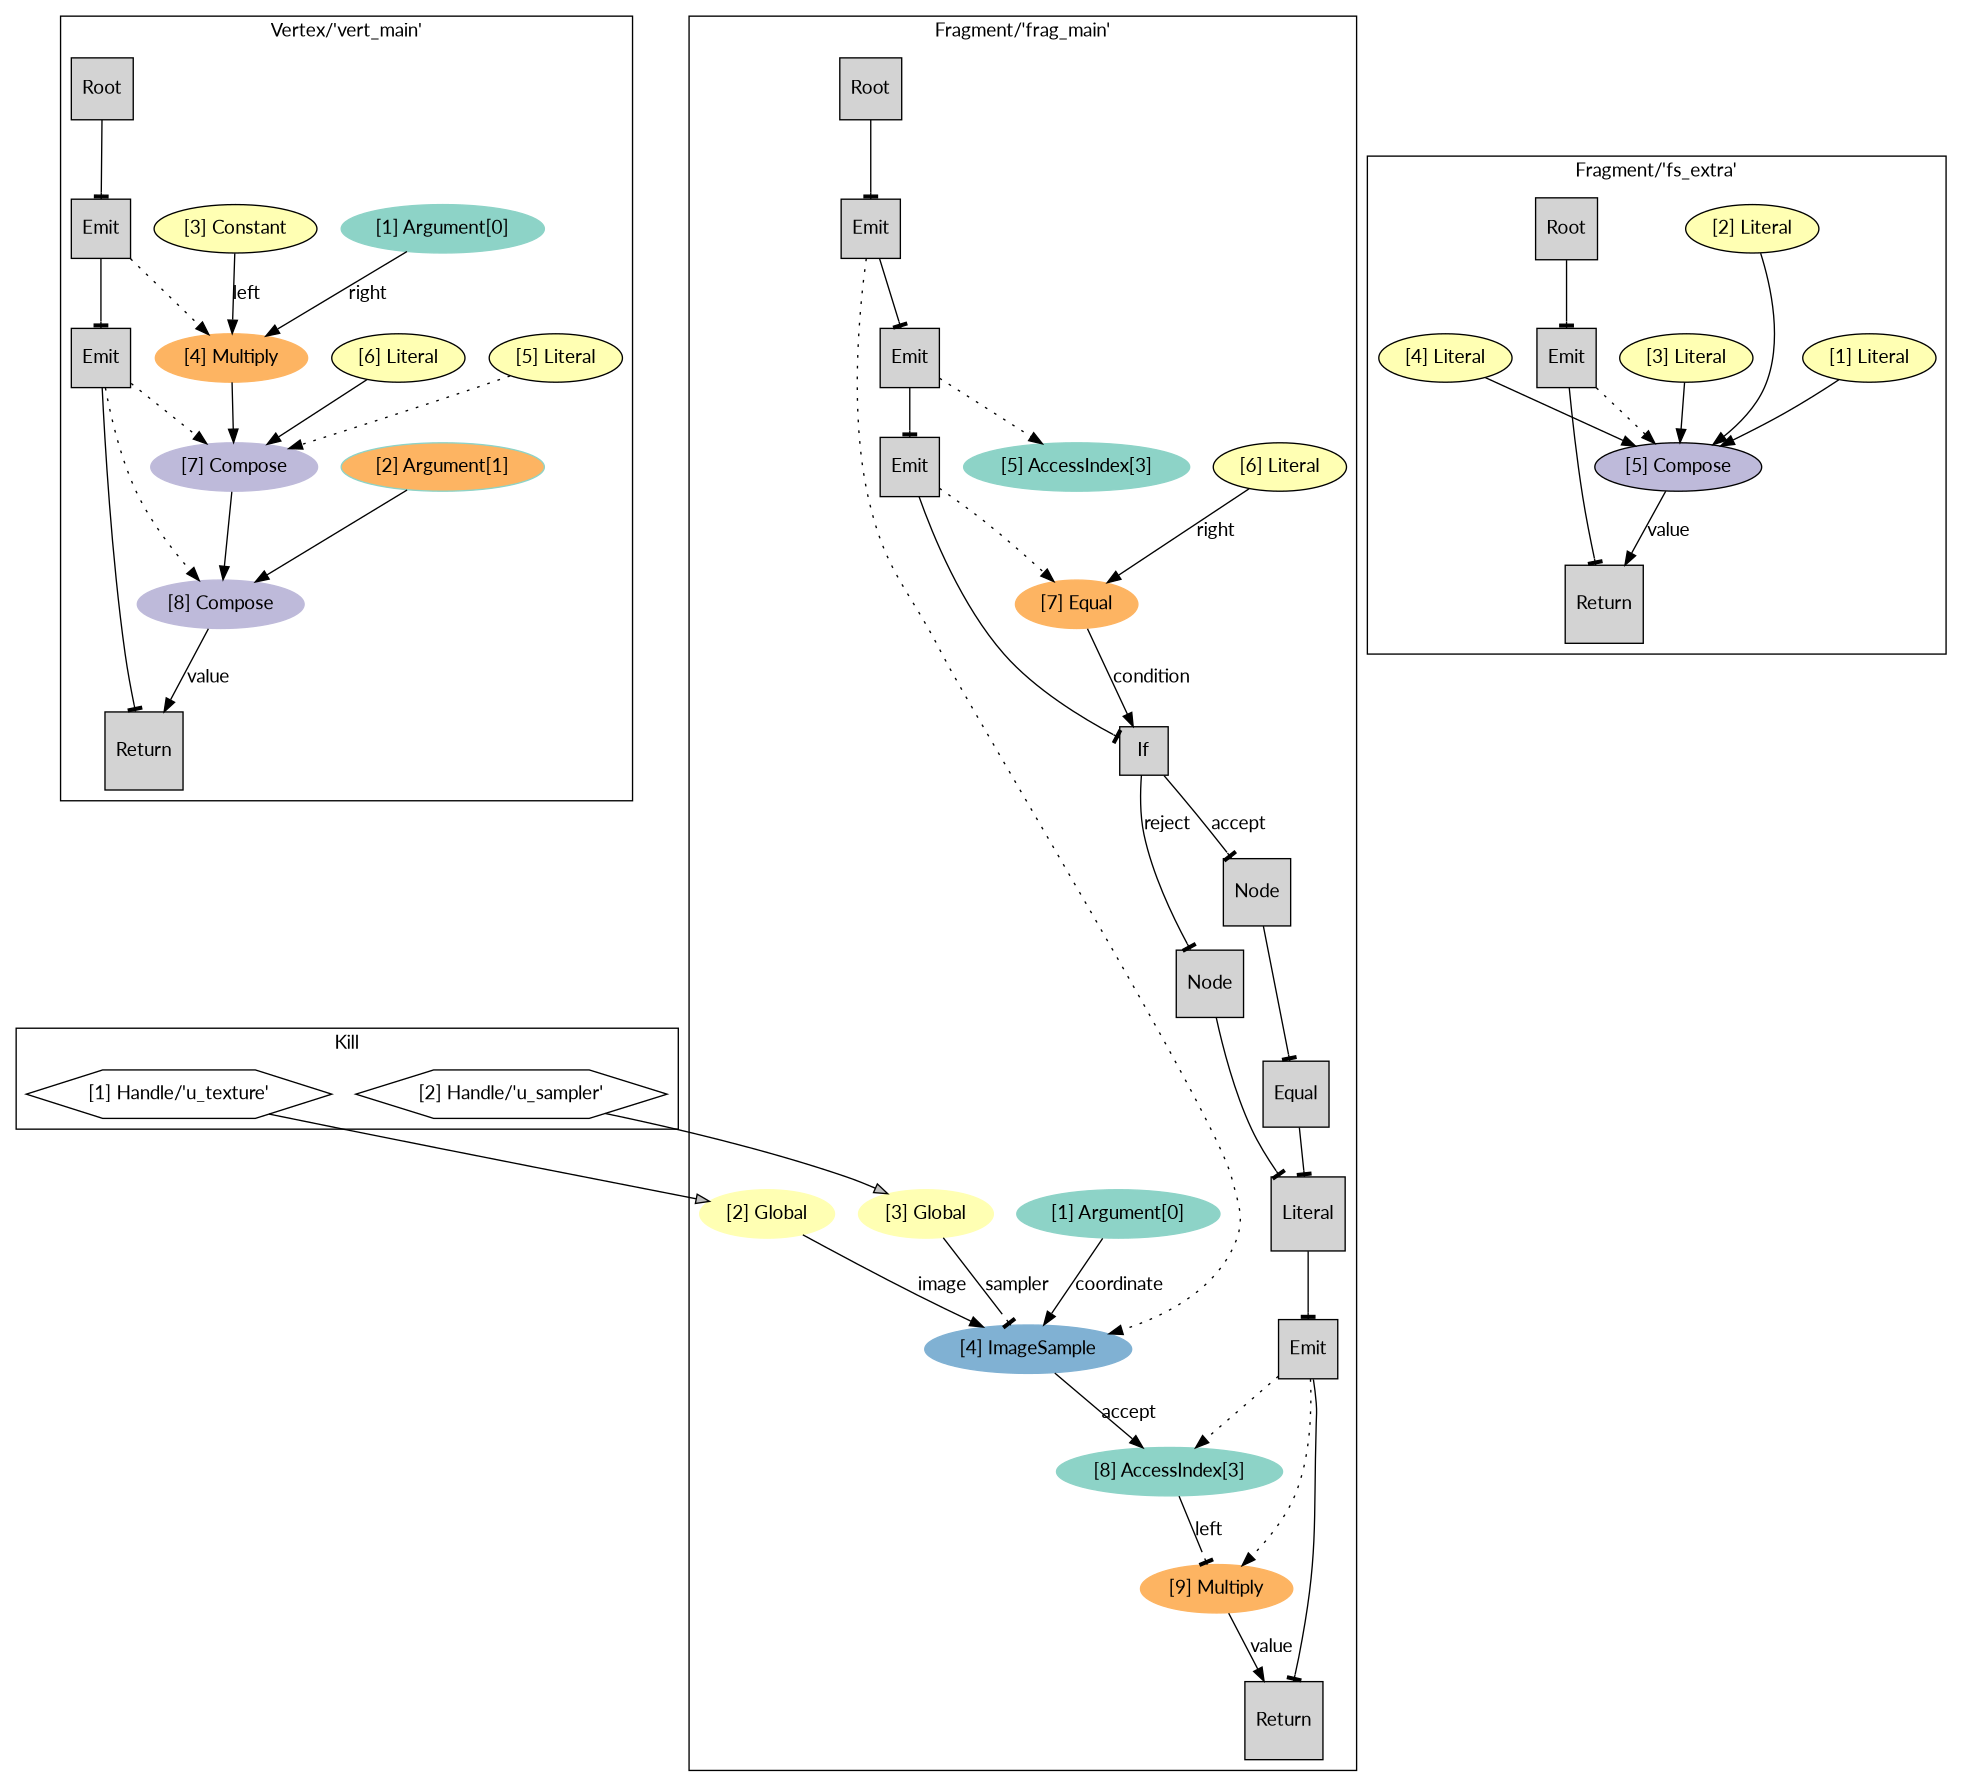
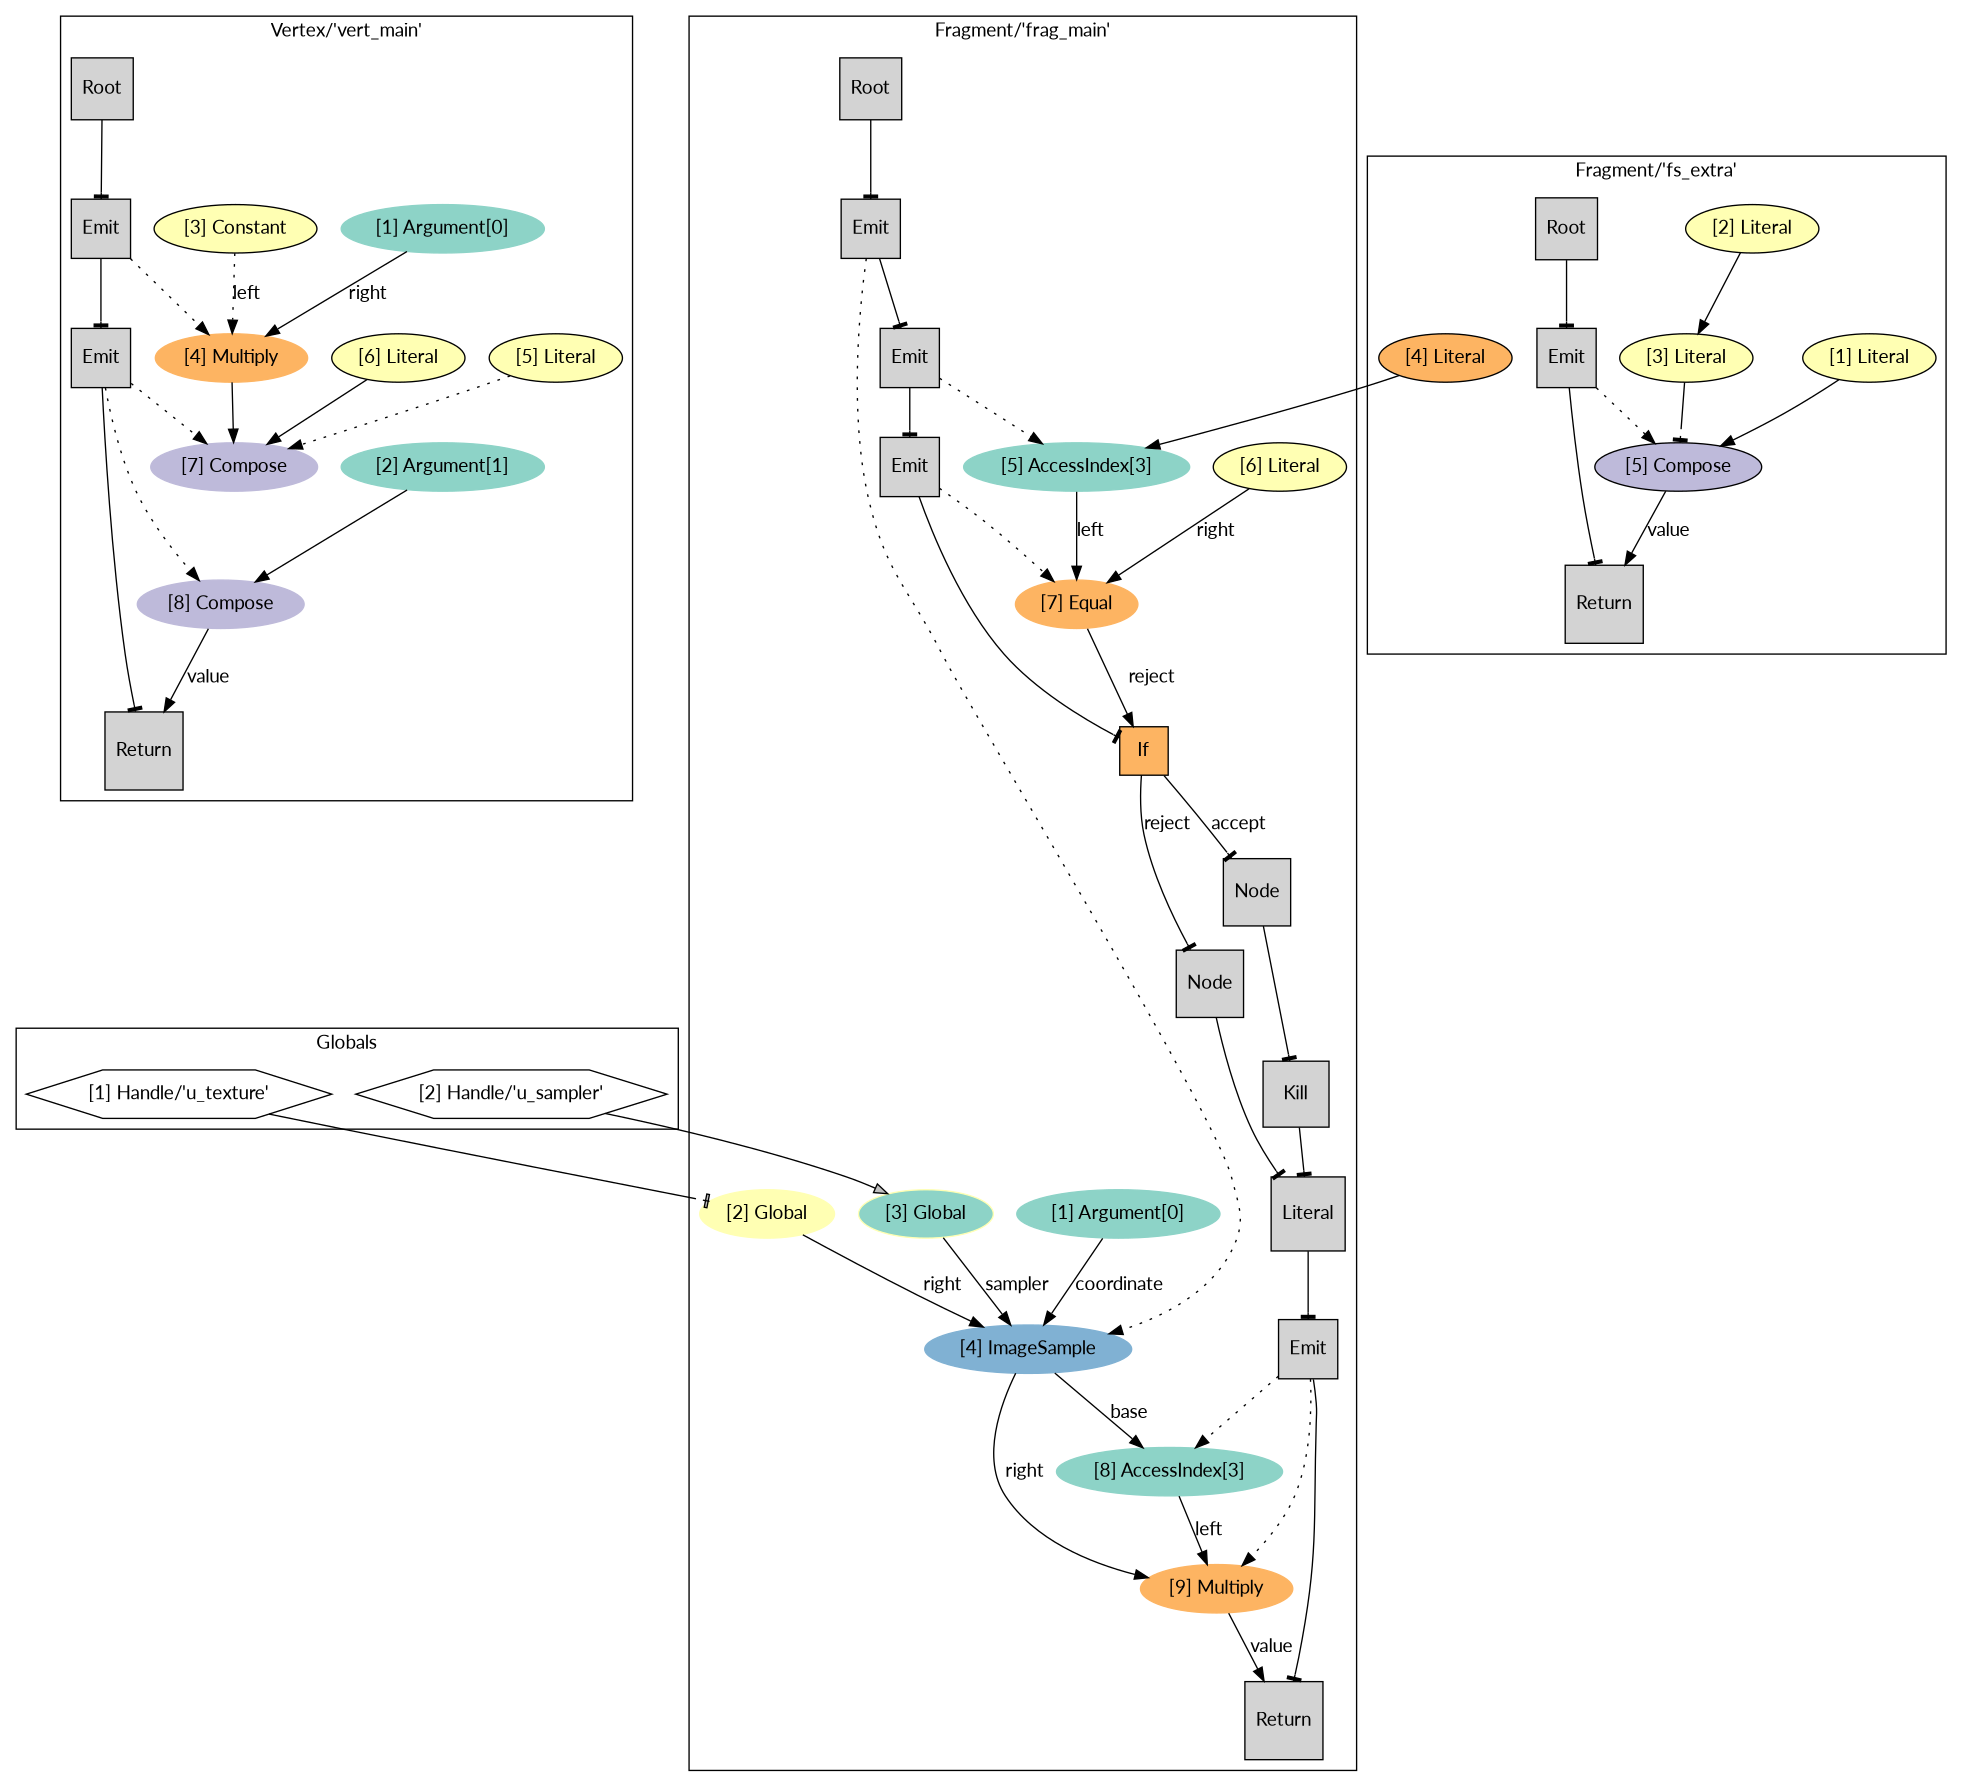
(234, 286) -> (234, 286)
(1774, 352) -> (1723, 287)
(1445, 358) -> (1445, 358)
(1683, 406) -> (1683, 406)
(1554, 409) -> (1280, 412)
(443, 467) -> (443, 467)
(228, 529) -> none
none -> (1077, 529)
(1152, 678) -> (1152, 678)
(1144, 751) -> (1144, 751)
(347, 1044) -> (347, 1044)
(1296, 1094) -> (1296, 1094)
(482, 1157) -> (482, 1157)
(926, 1214) -> (926, 1214)
(973, 1276) -> (973, 1276)
(943, 1285) -> (943, 1285)
(1129, 1413) -> (1129, 1413)
none -> (1013, 1506)
(1191, 1524) -> (1191, 1524)
